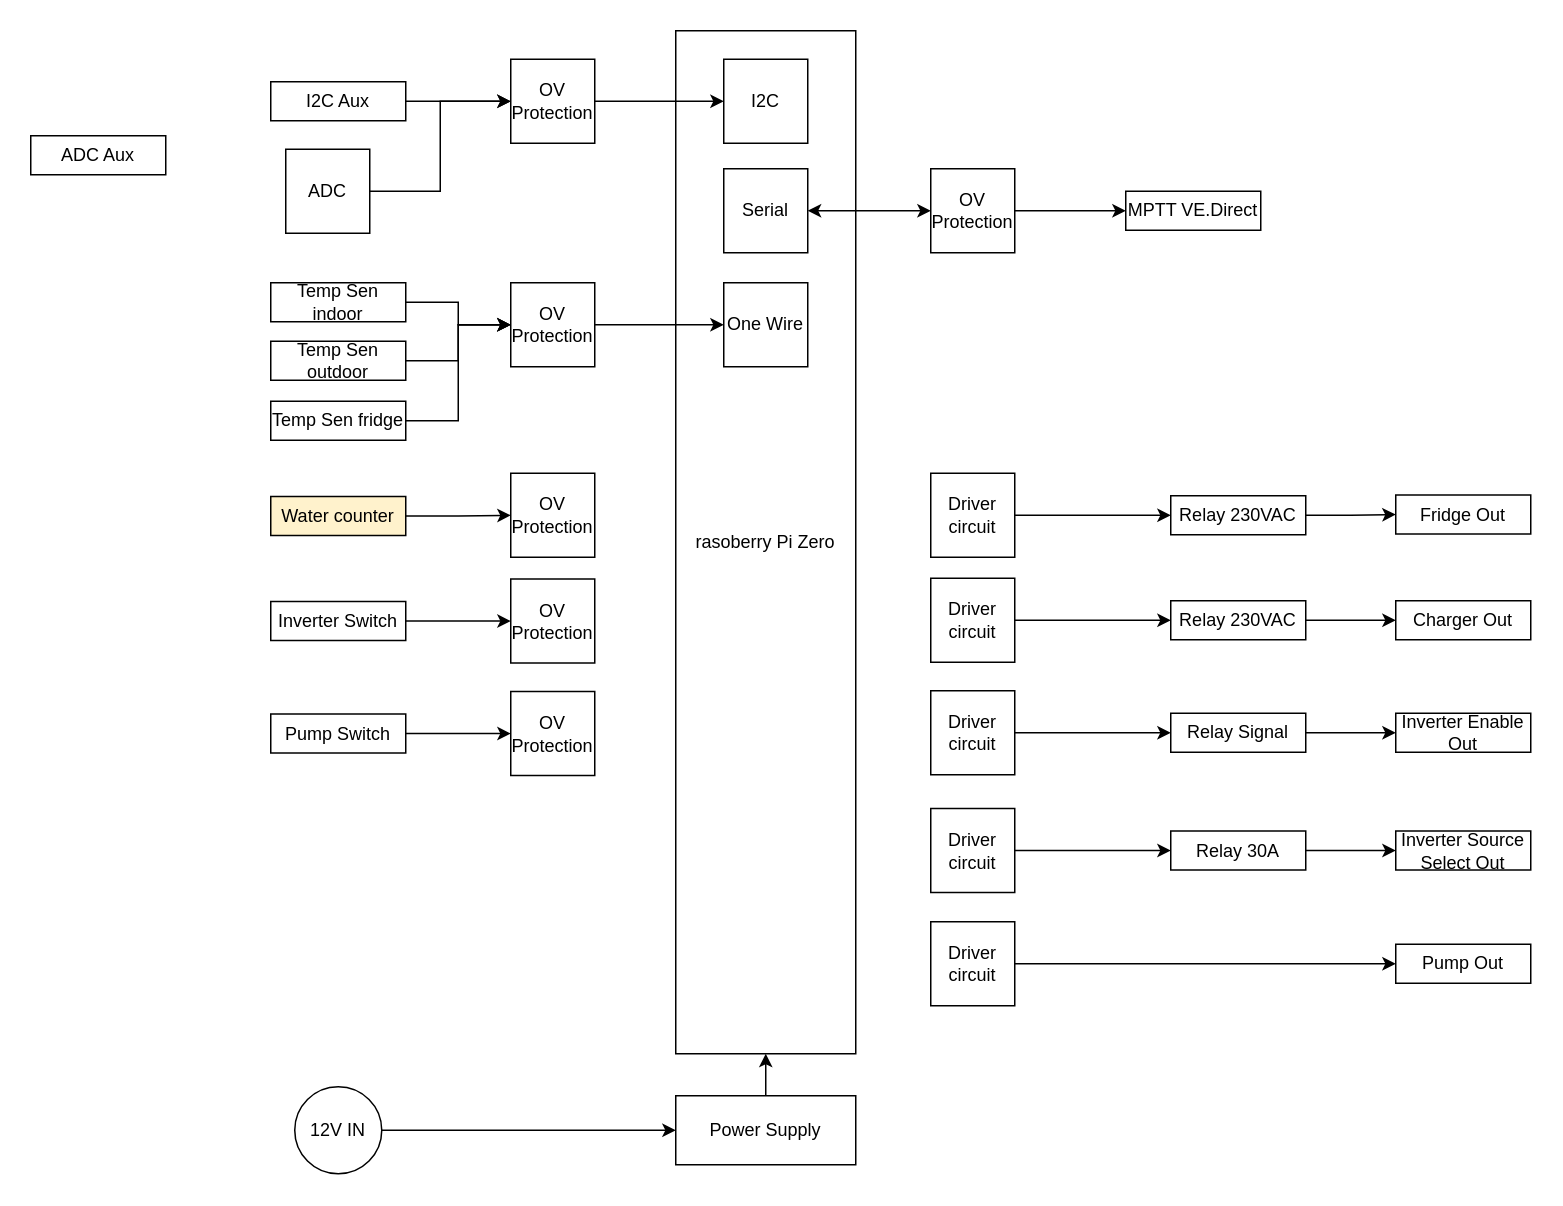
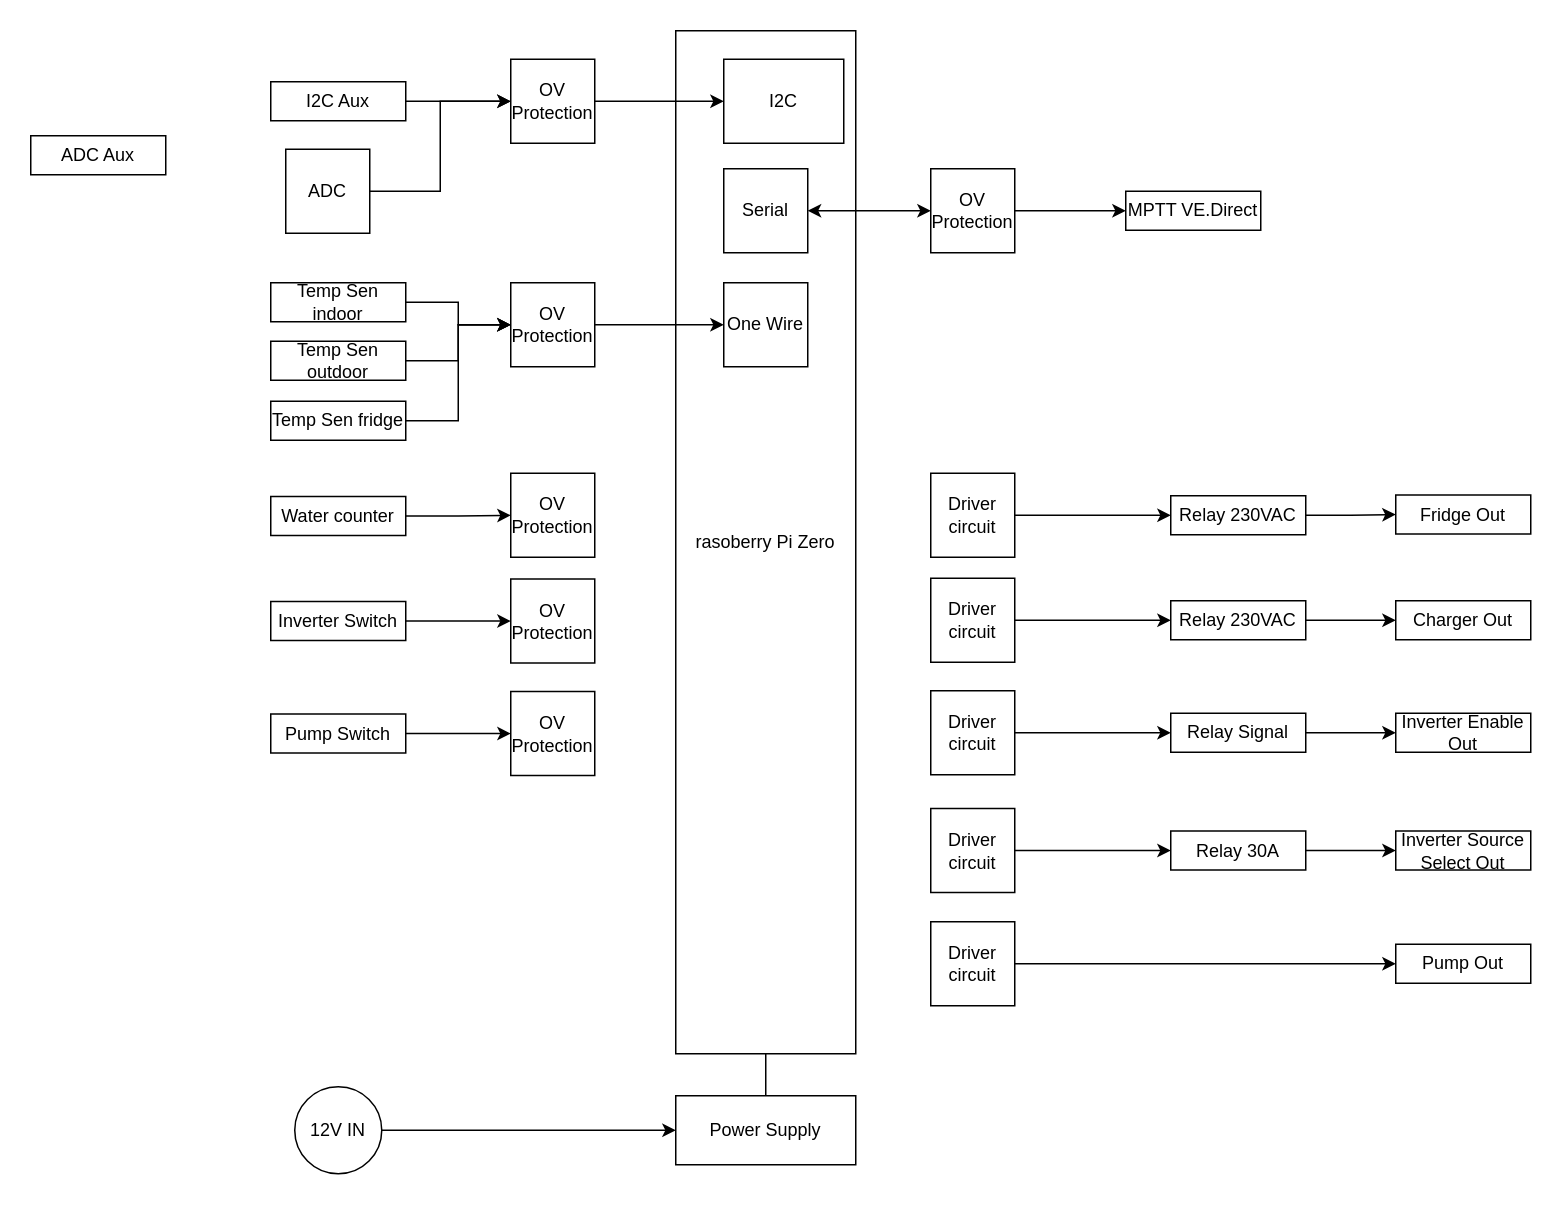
(766, 101) -> (784, 101)
(338, 516) -> (338, 516)
(766, 1065) -> (766, 1060)
